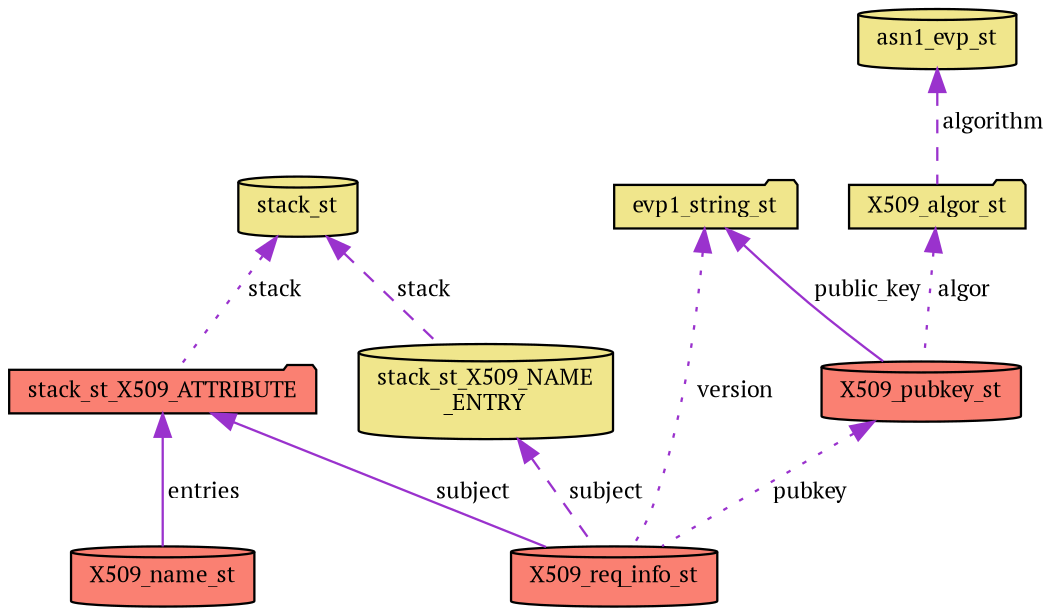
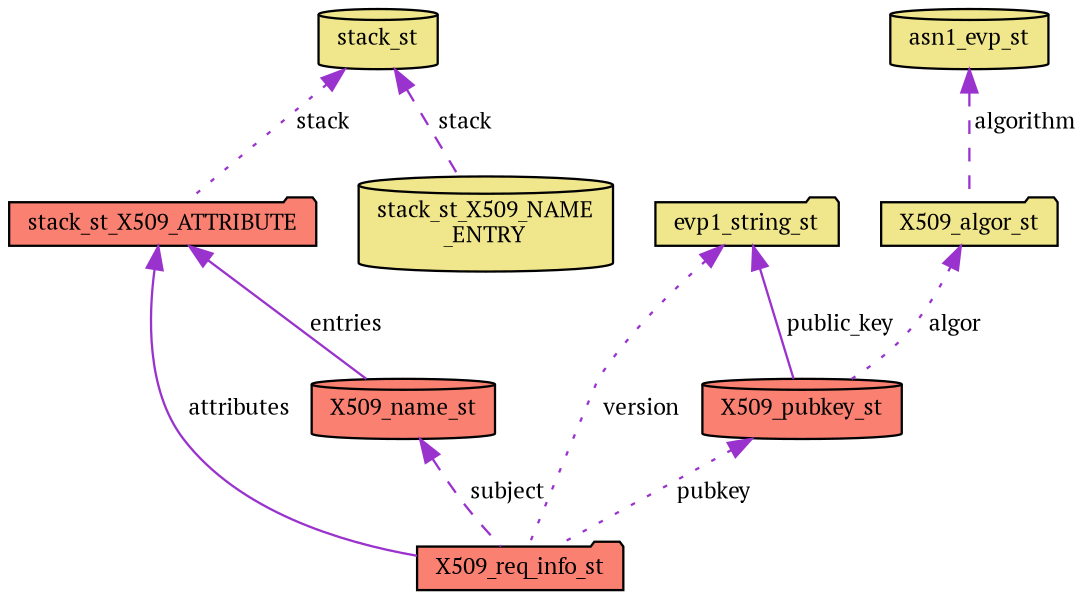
(471, 493) -> (237, 409)
(563, 502) -> (464, 504)
(614, 576) -> (520, 568)
